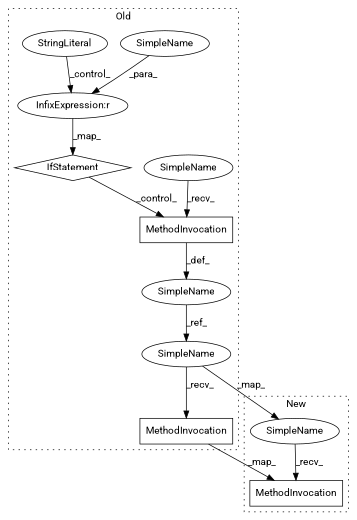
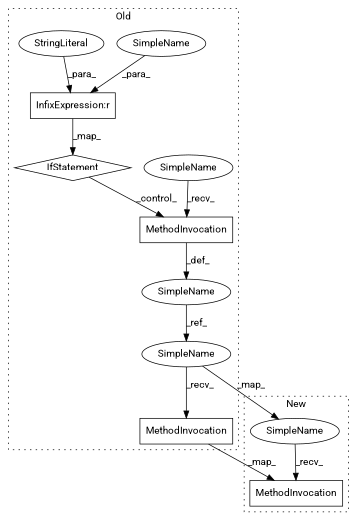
(90, 75) -> (82, 75)
(73, 106) -> (73, 106)
